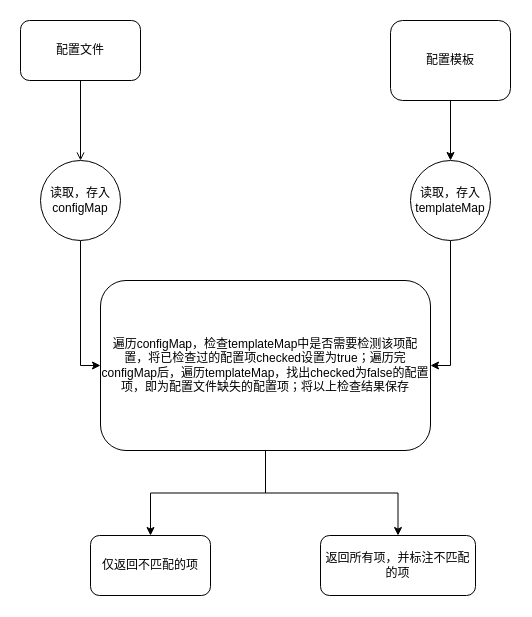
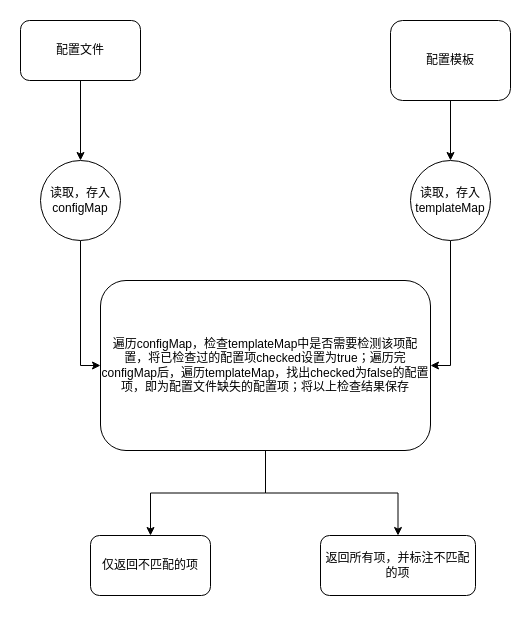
(81, 154) -> (81, 152)
